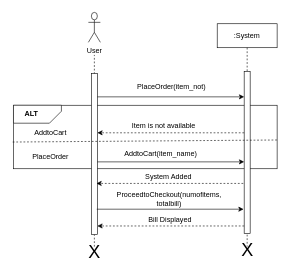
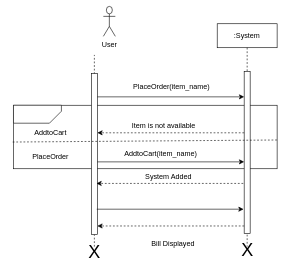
(95, 27) -> (110, 21)
(172, 87) -> (172, 87)
(32, 114) -> none
(170, 199) -> none
(170, 220) -> (173, 244)
